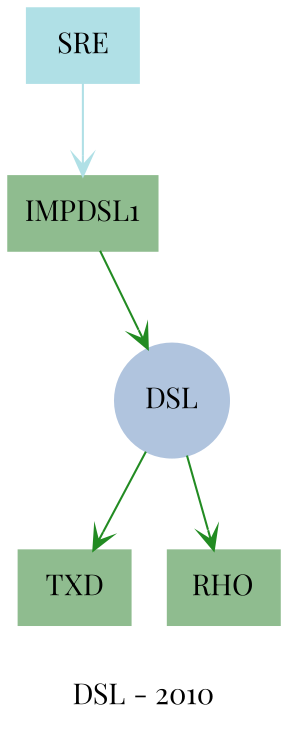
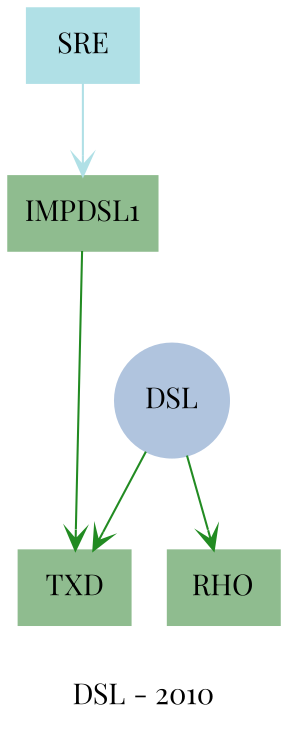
(119, 290) -> (79, 390)
